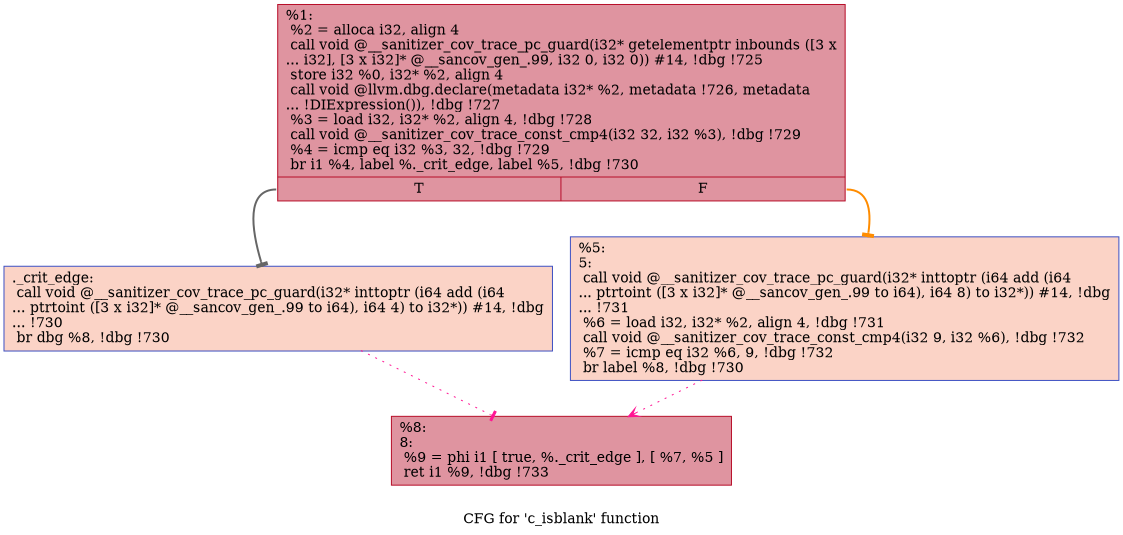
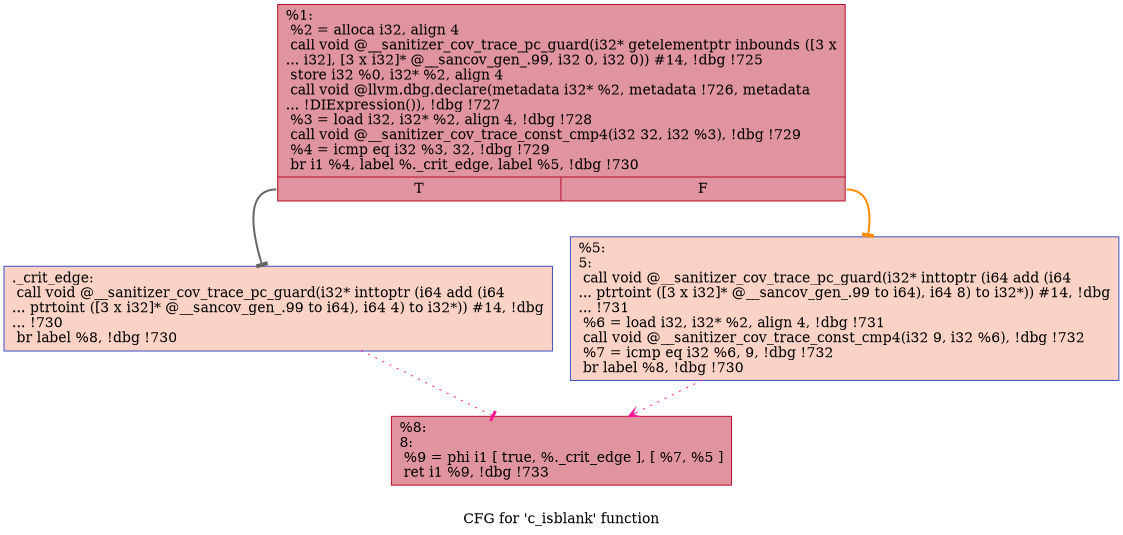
(91, 338) -> (95, 338)
